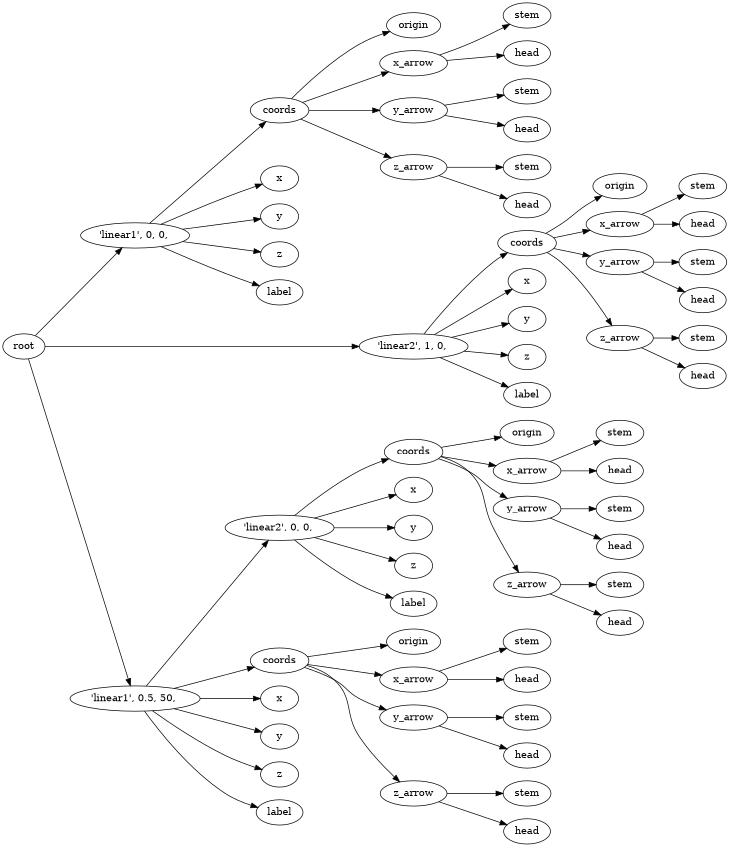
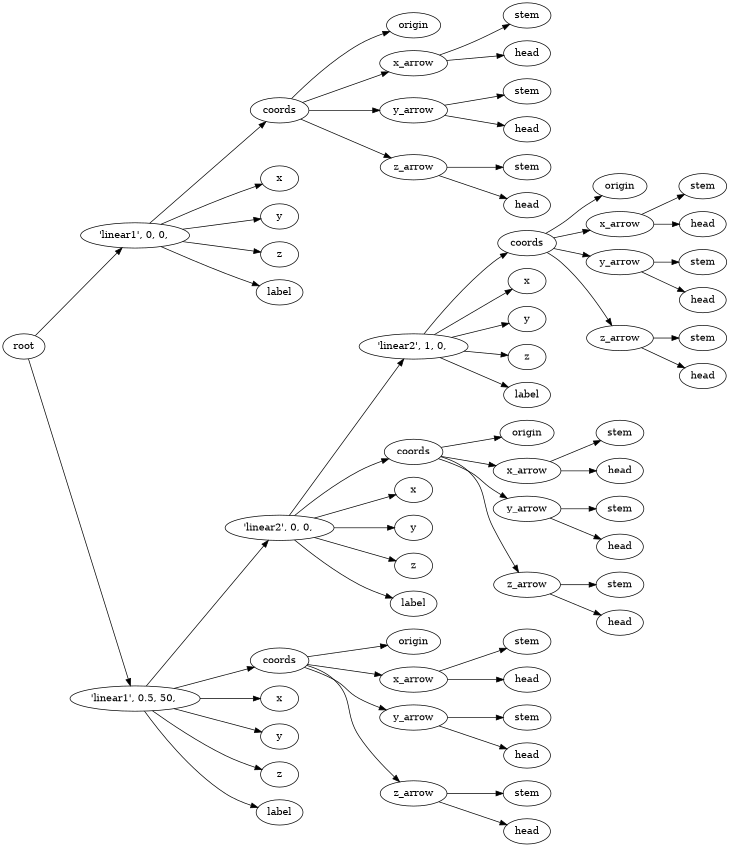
(198, 346) -> (344, 440)
